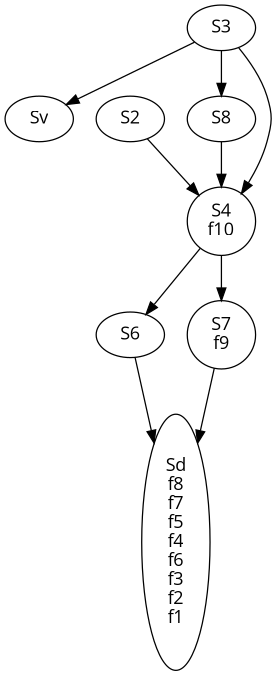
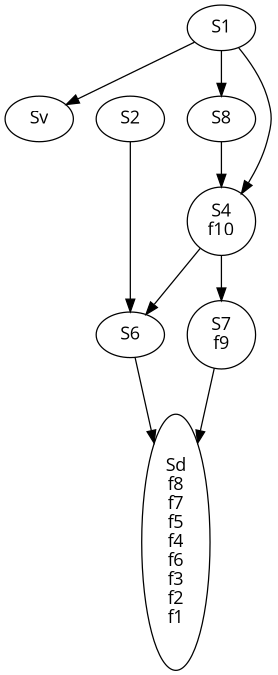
(221, 28) -> (221, 28)
(169, 162) -> (130, 220)
